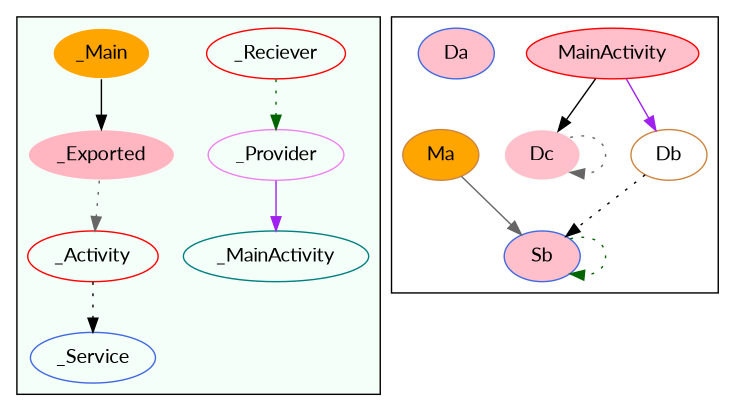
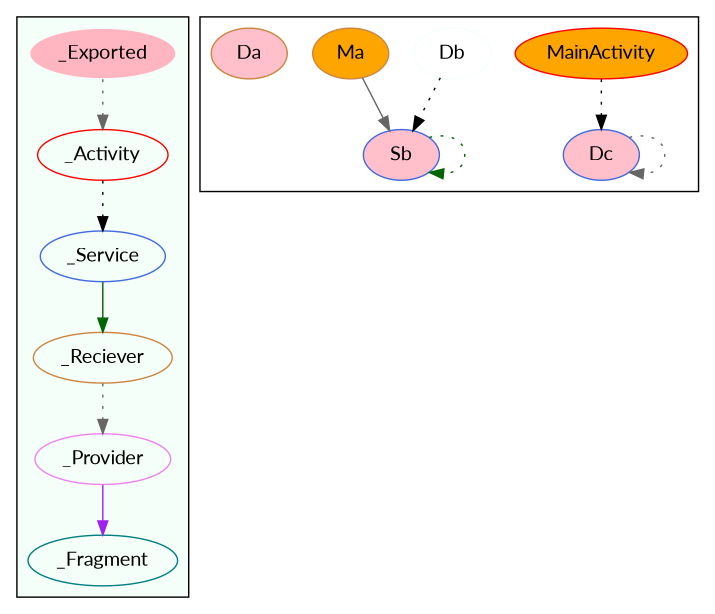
(101, 54) -> none
(276, 54) -> (103, 358)
(456, 54) -> (249, 54)
(613, 54) -> (601, 54)
(276, 97) -> (103, 402)
(637, 98) -> none
(581, 99) -> (601, 97)
(542, 155) -> (601, 155)
(669, 155) -> (452, 54)
(276, 256) -> (103, 561)
none -> (103, 300)
